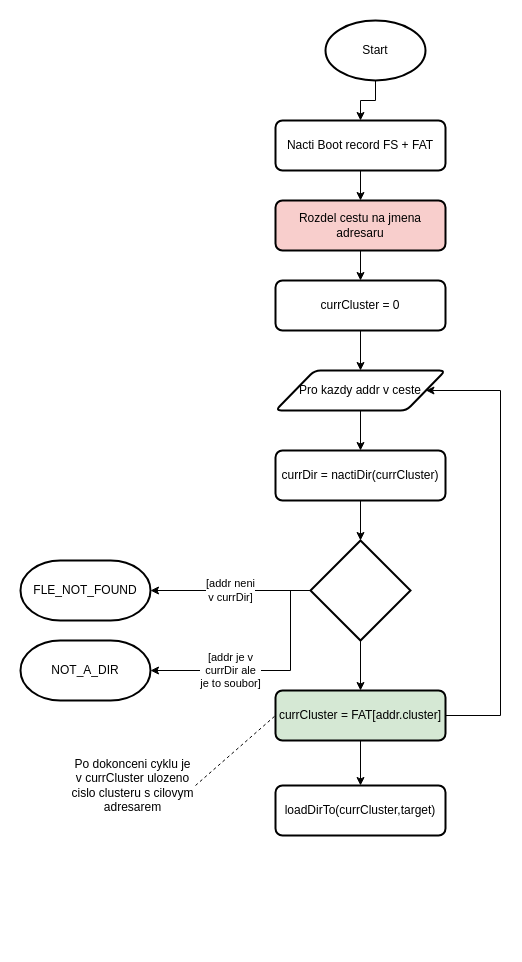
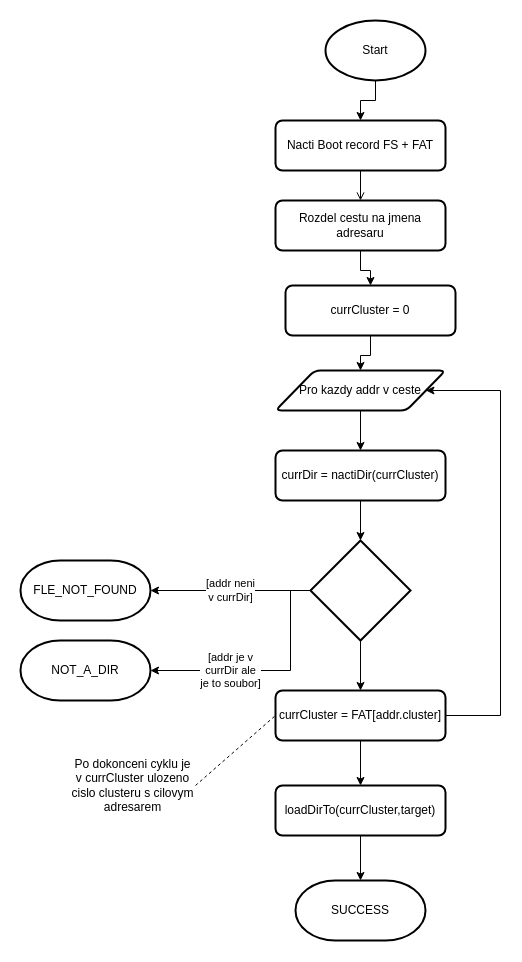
(361, 192) -> (361, 194)
(361, 226) -> (361, 226)
(361, 306) -> (371, 311)
(361, 716) -> (361, 716)
none -> (361, 855)
none -> (361, 911)
